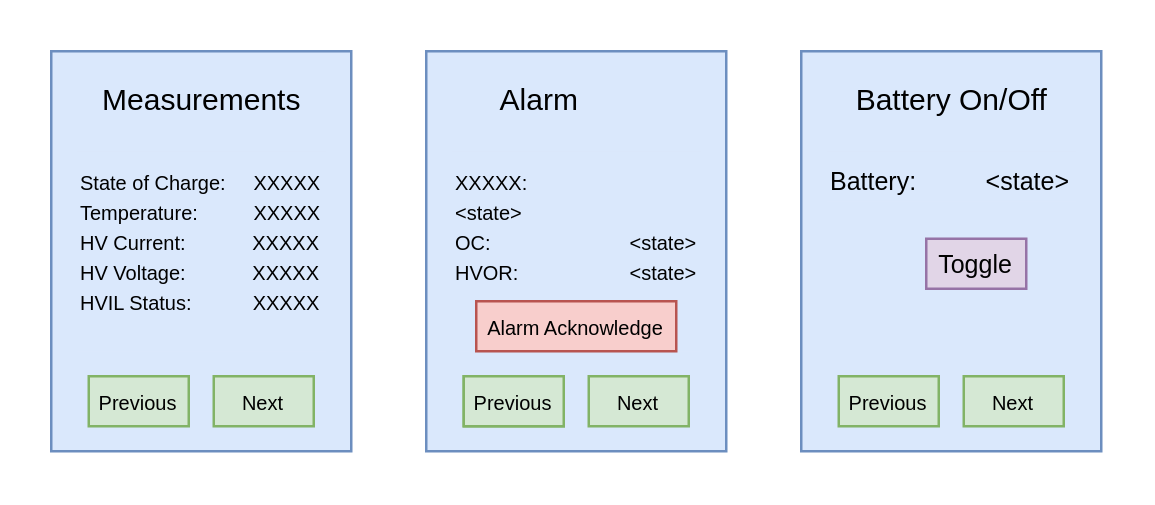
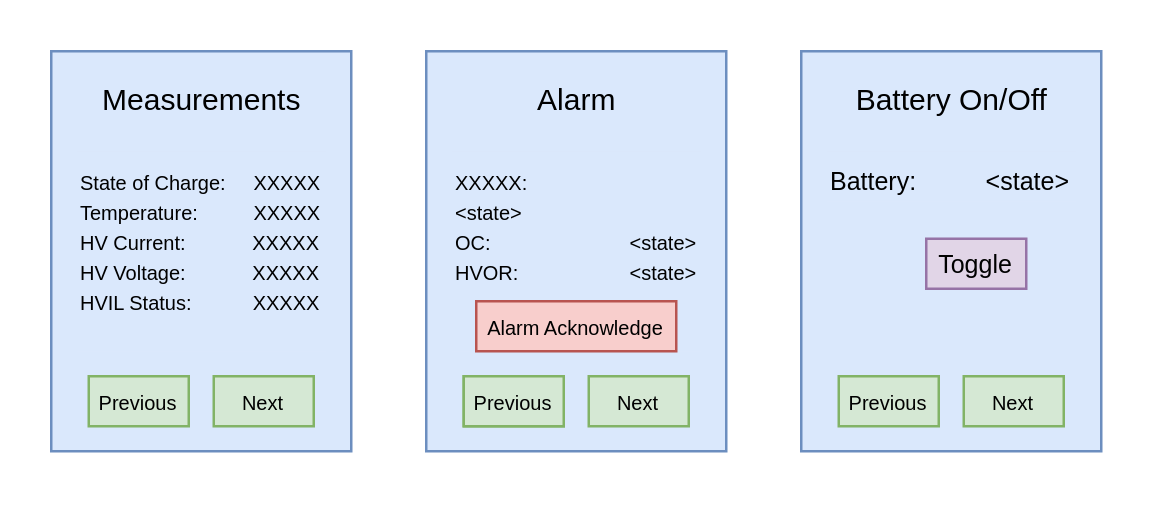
(539, 101) -> (576, 101)
